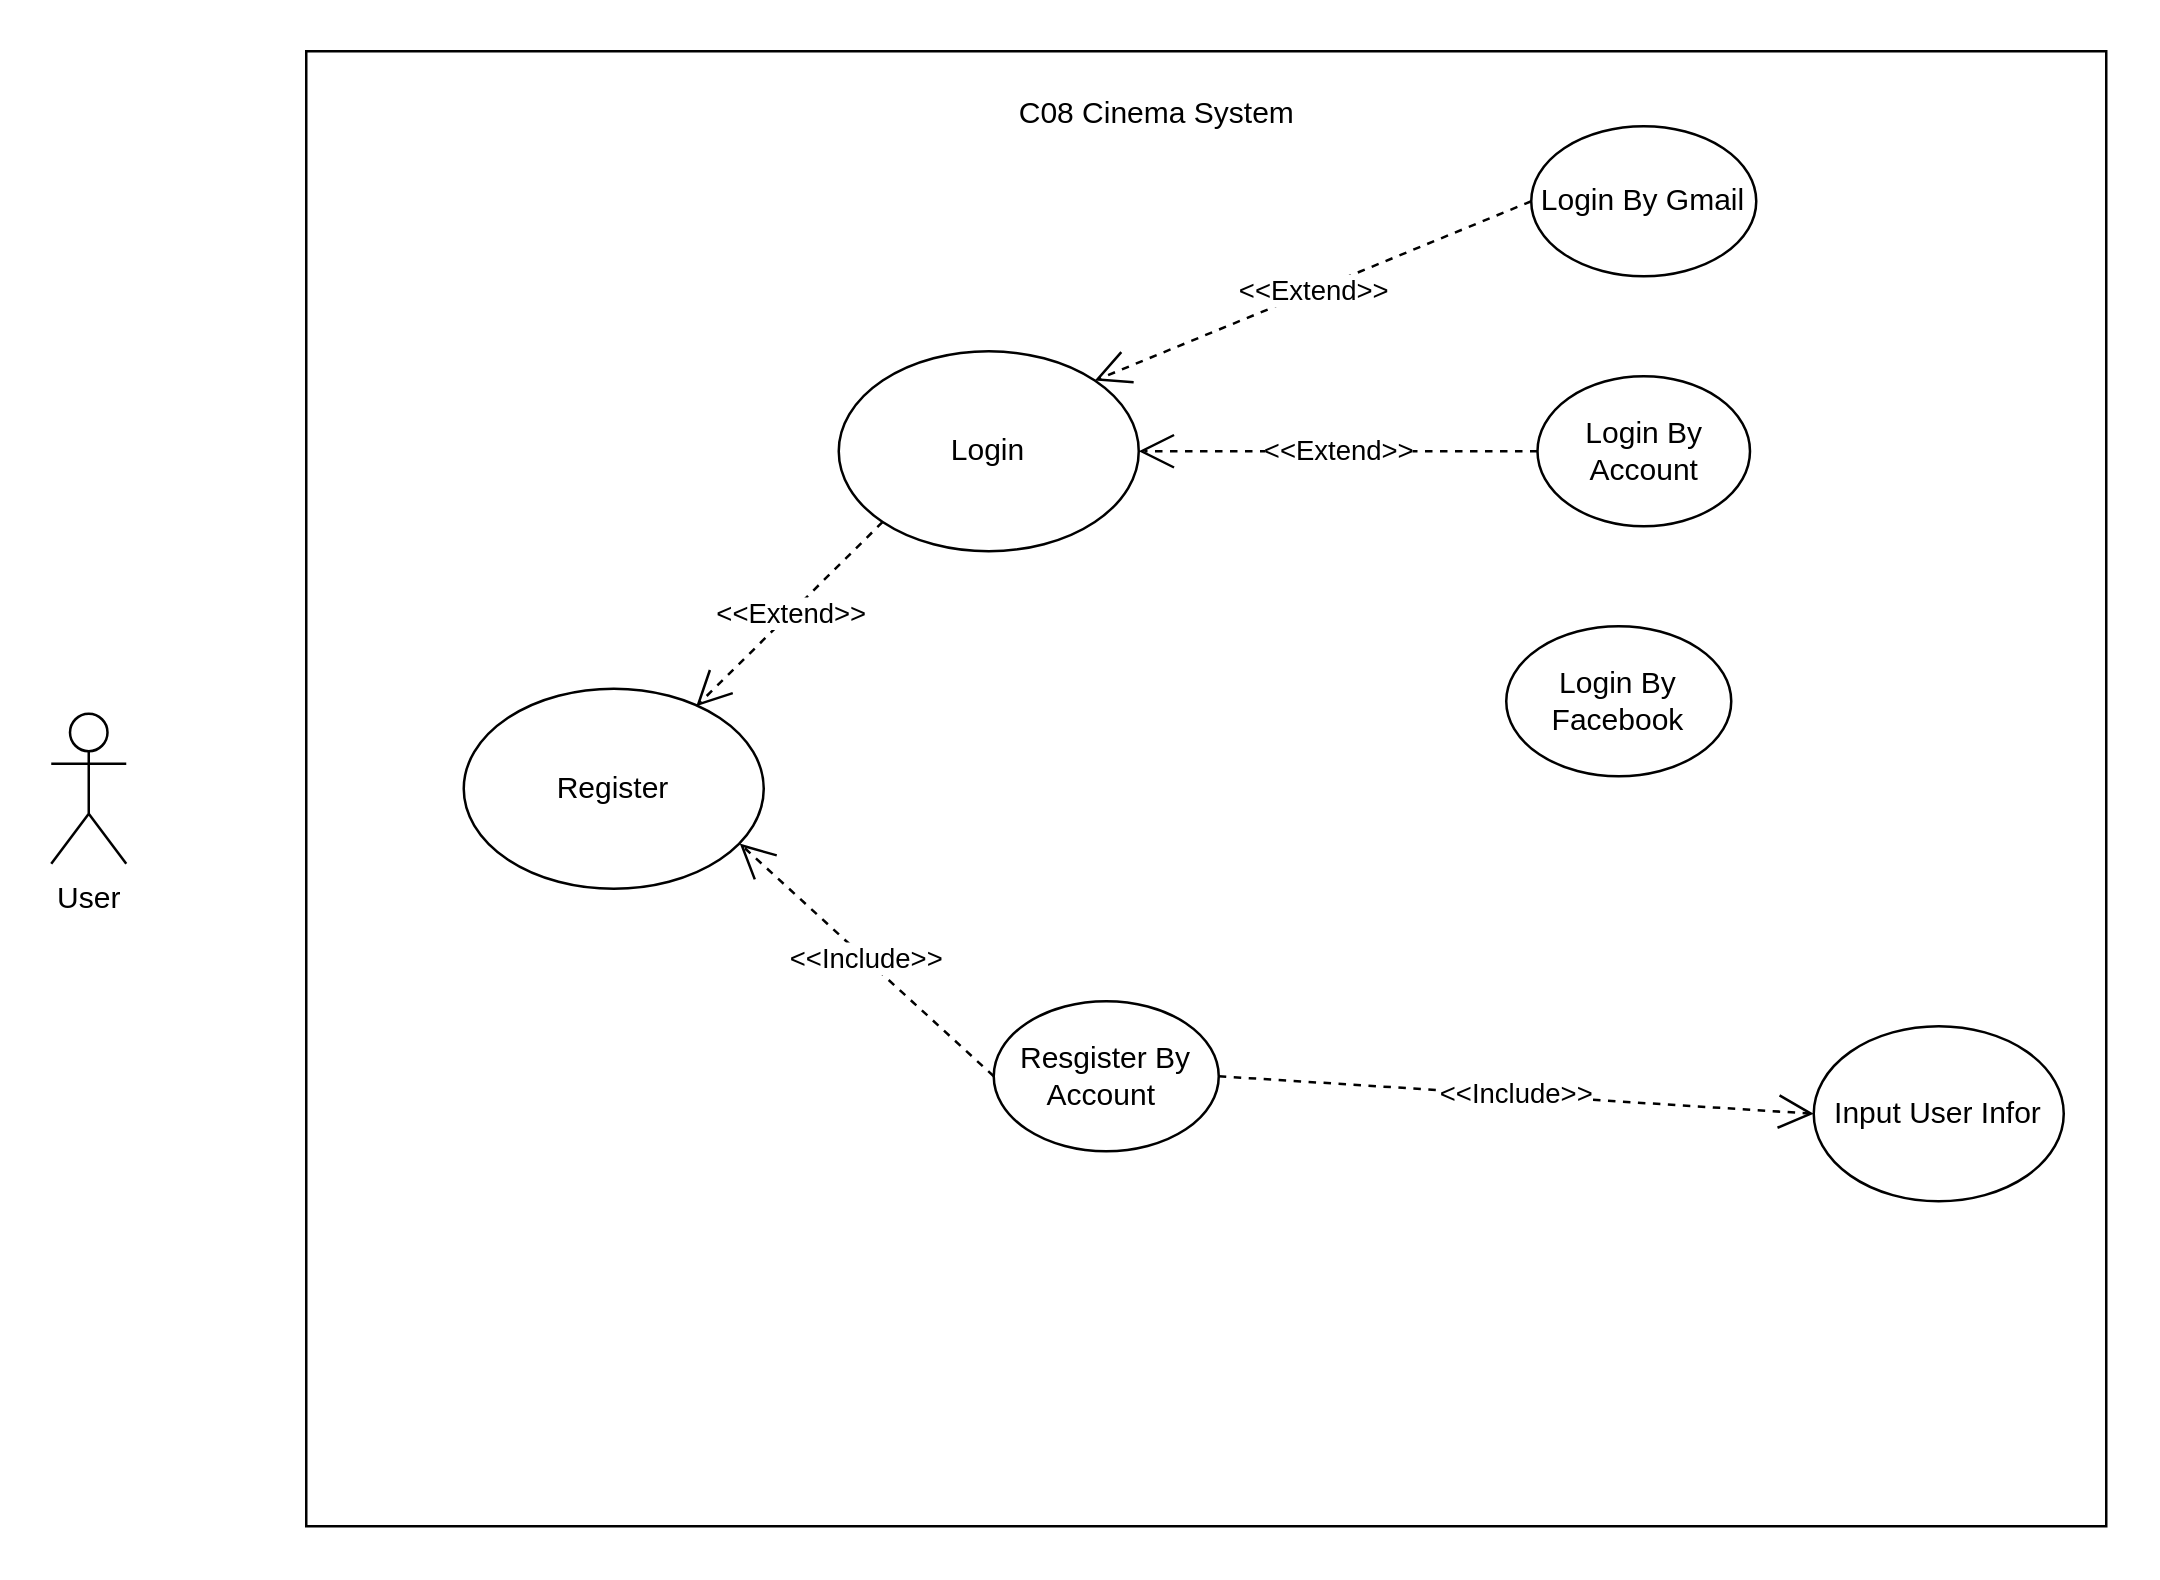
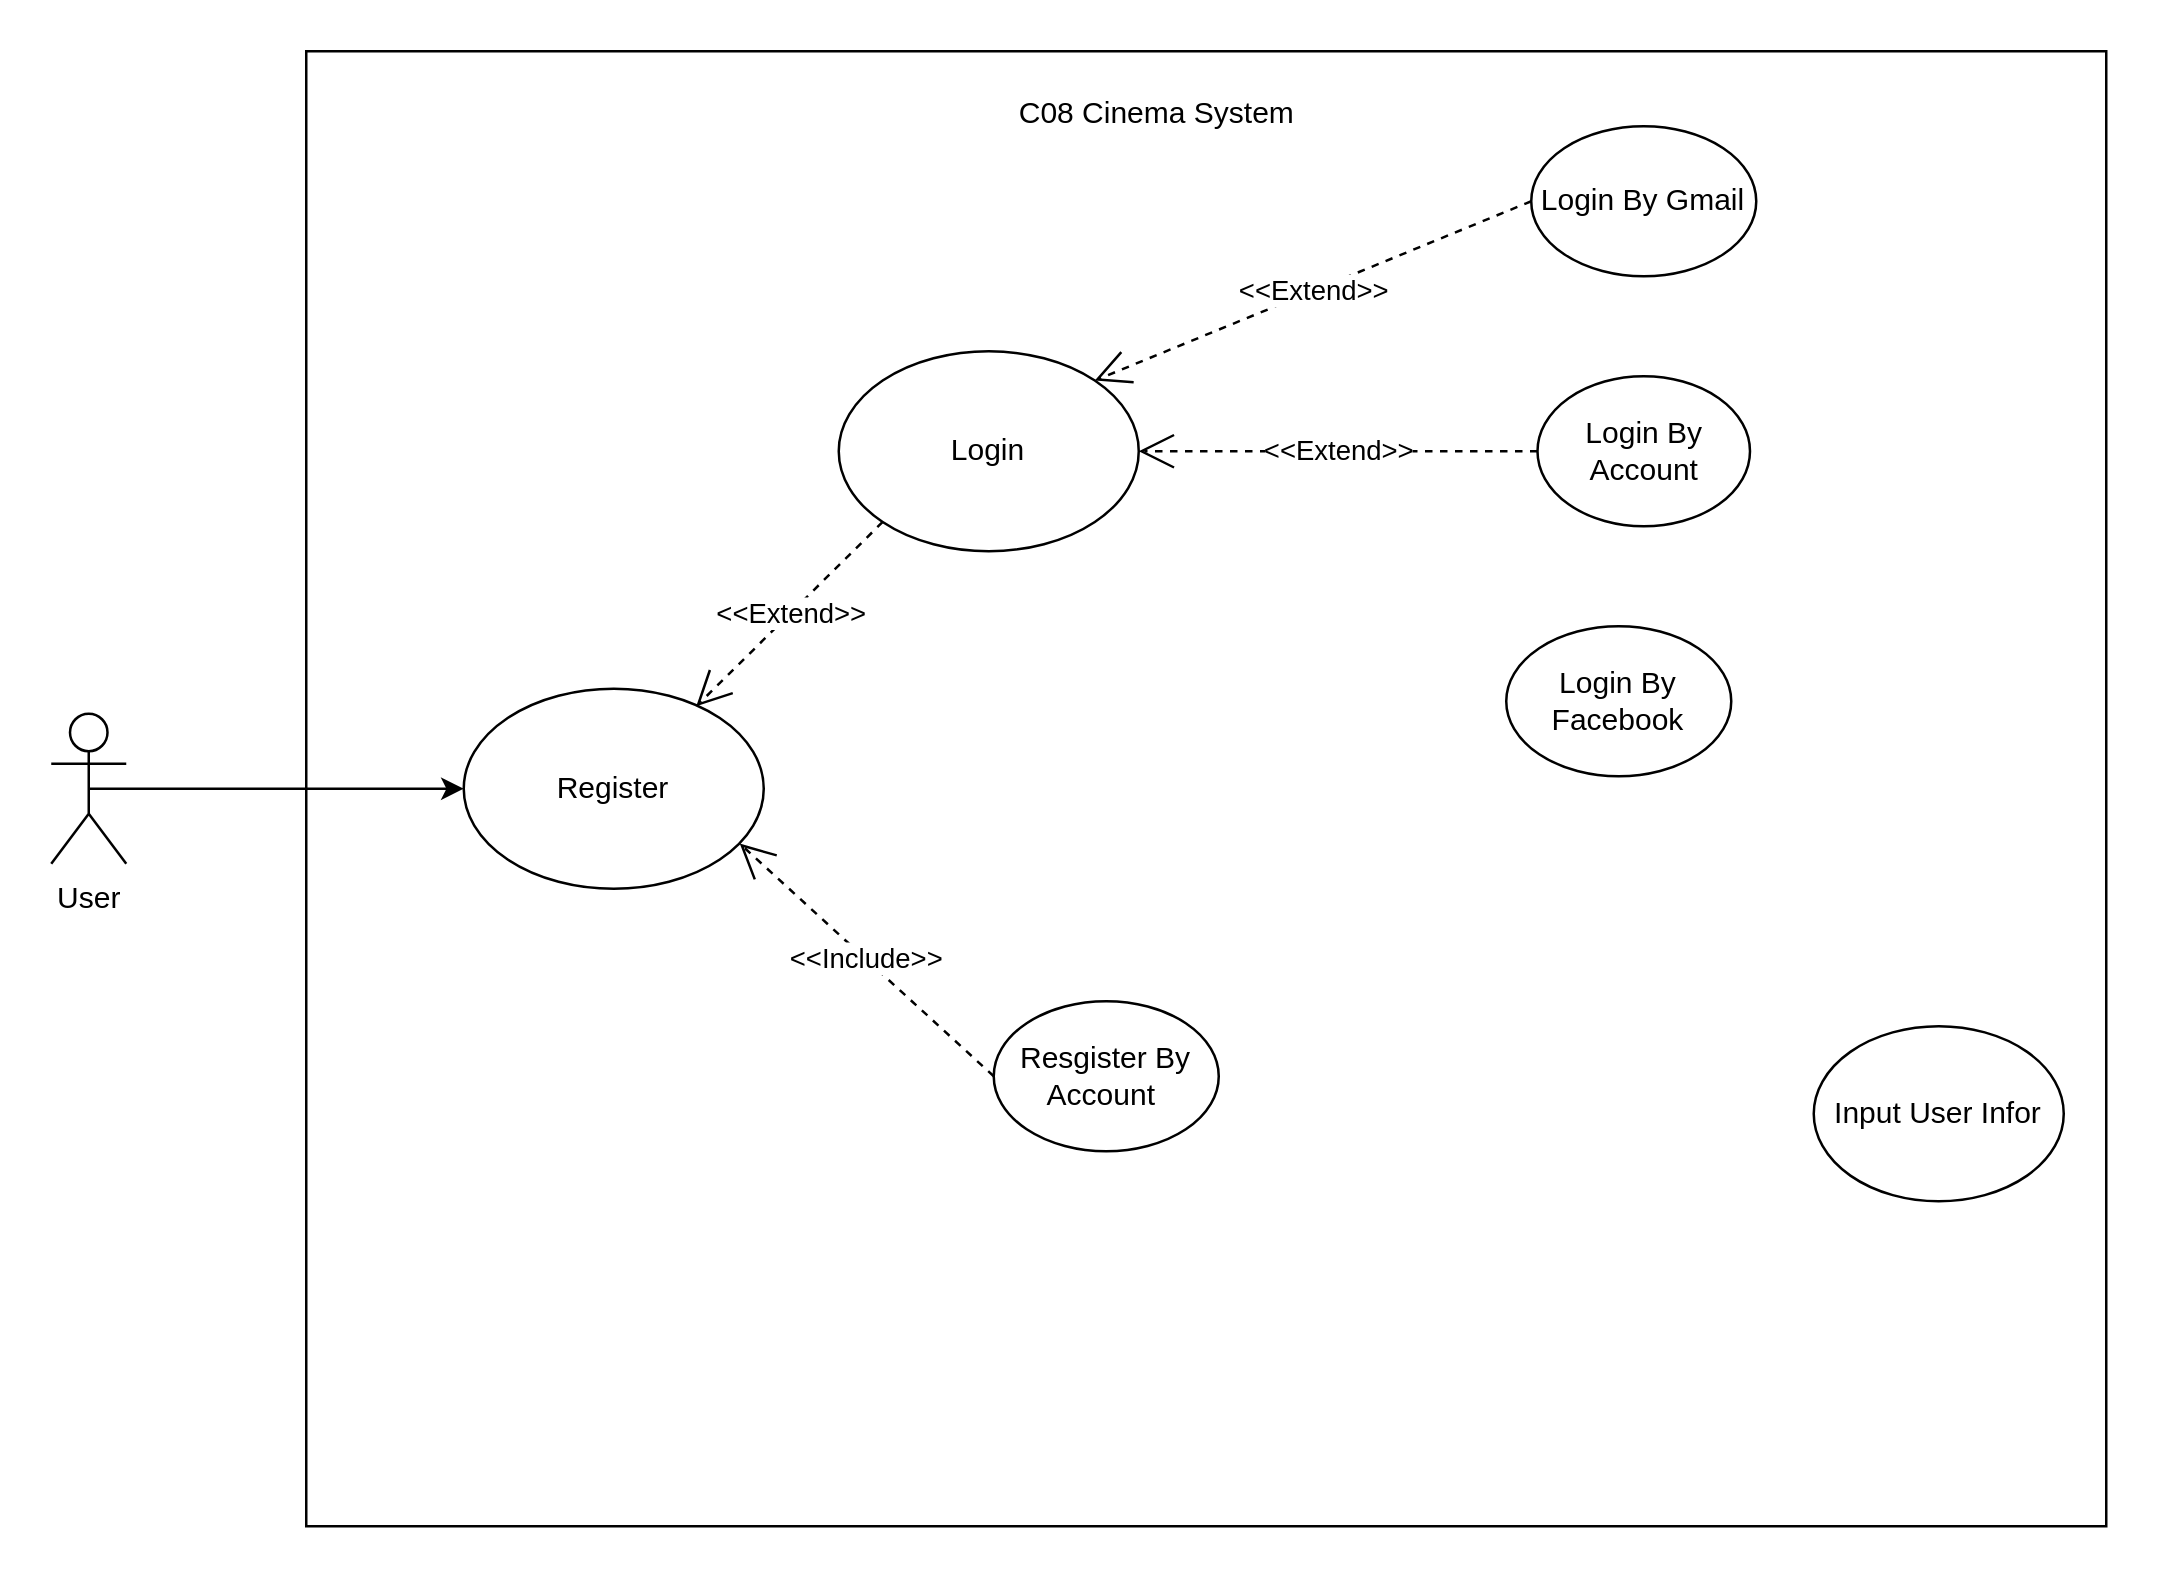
none -> (280, 789)
(1658, 1104) -> none
